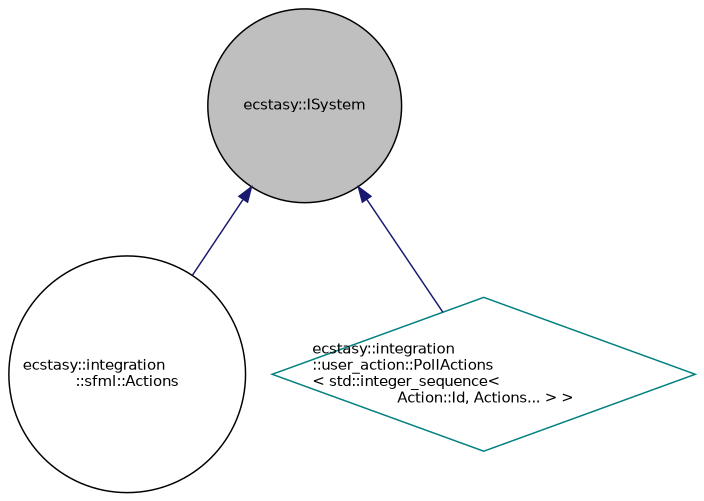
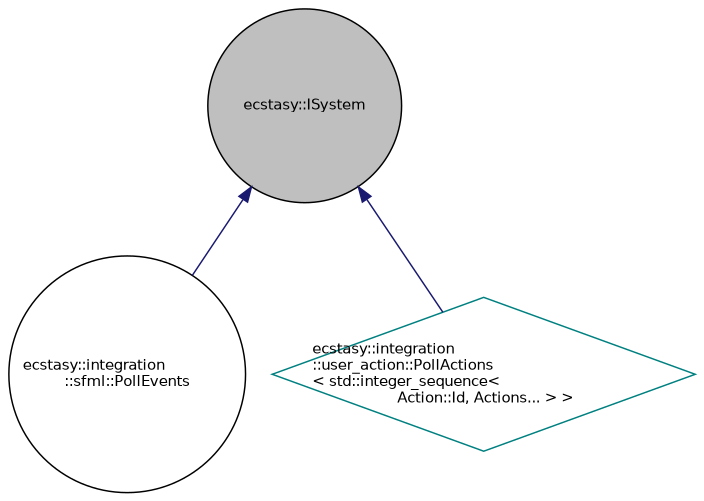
(127, 374) -> (127, 374)
